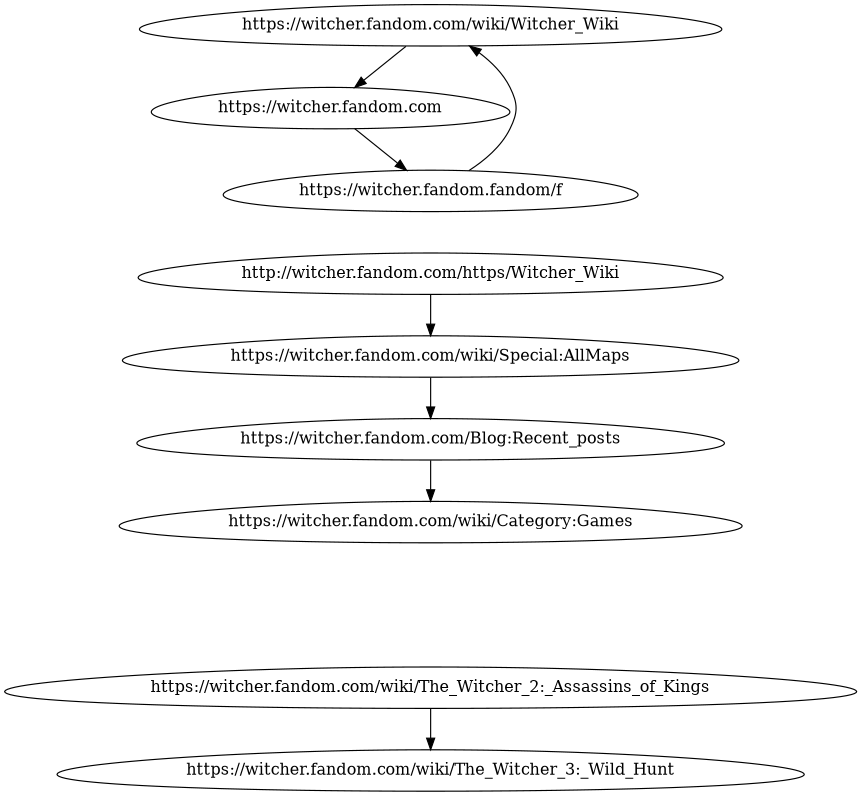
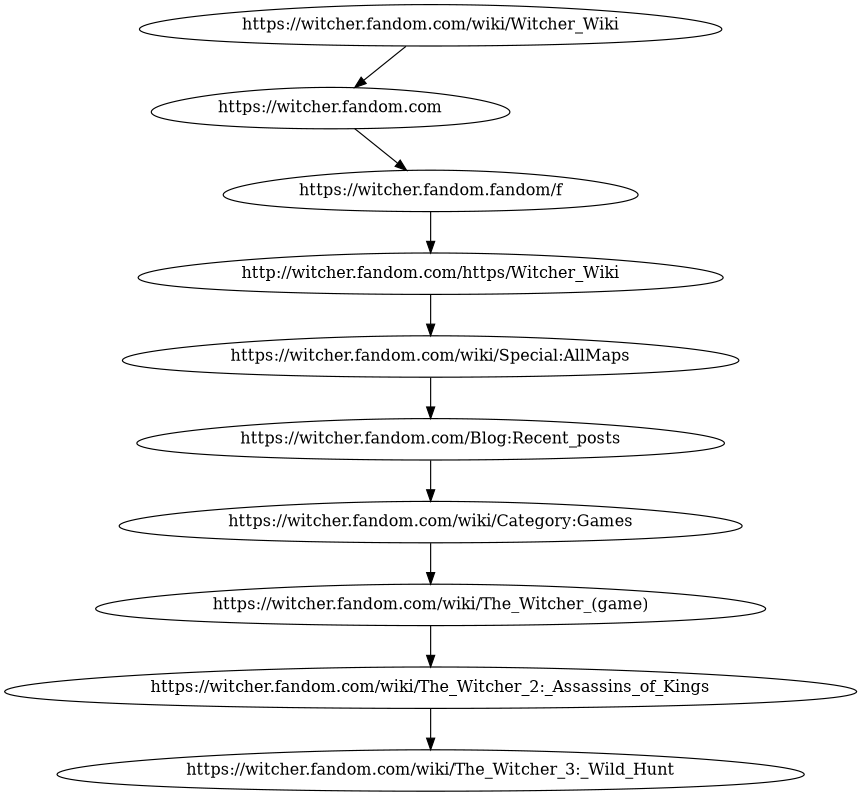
(515, 114) -> (431, 227)
none -> (431, 605)
